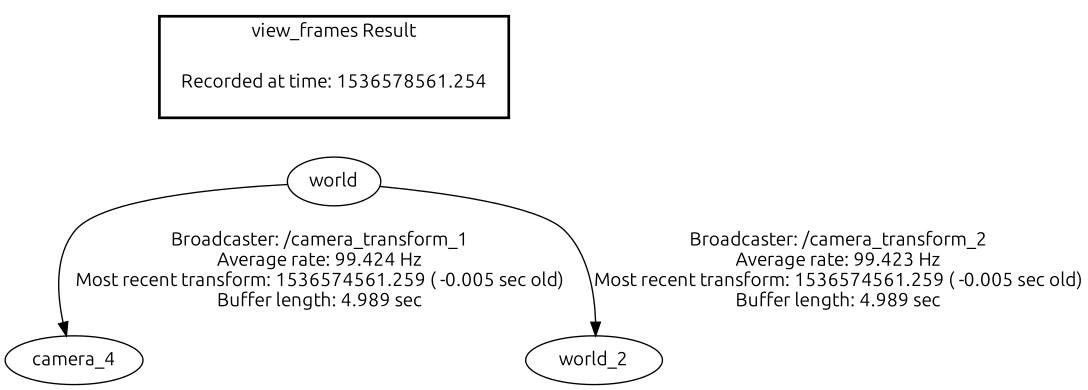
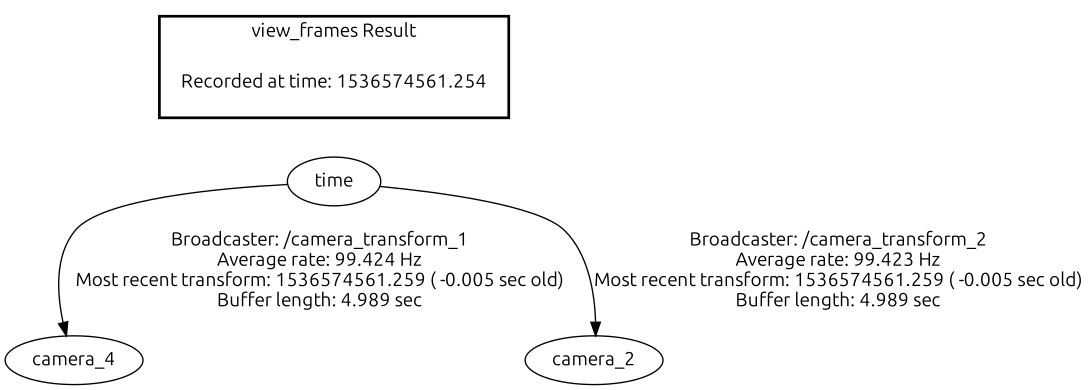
(334, 83) -> (334, 83)
(334, 181) -> (334, 181)
(594, 360) -> (594, 360)
